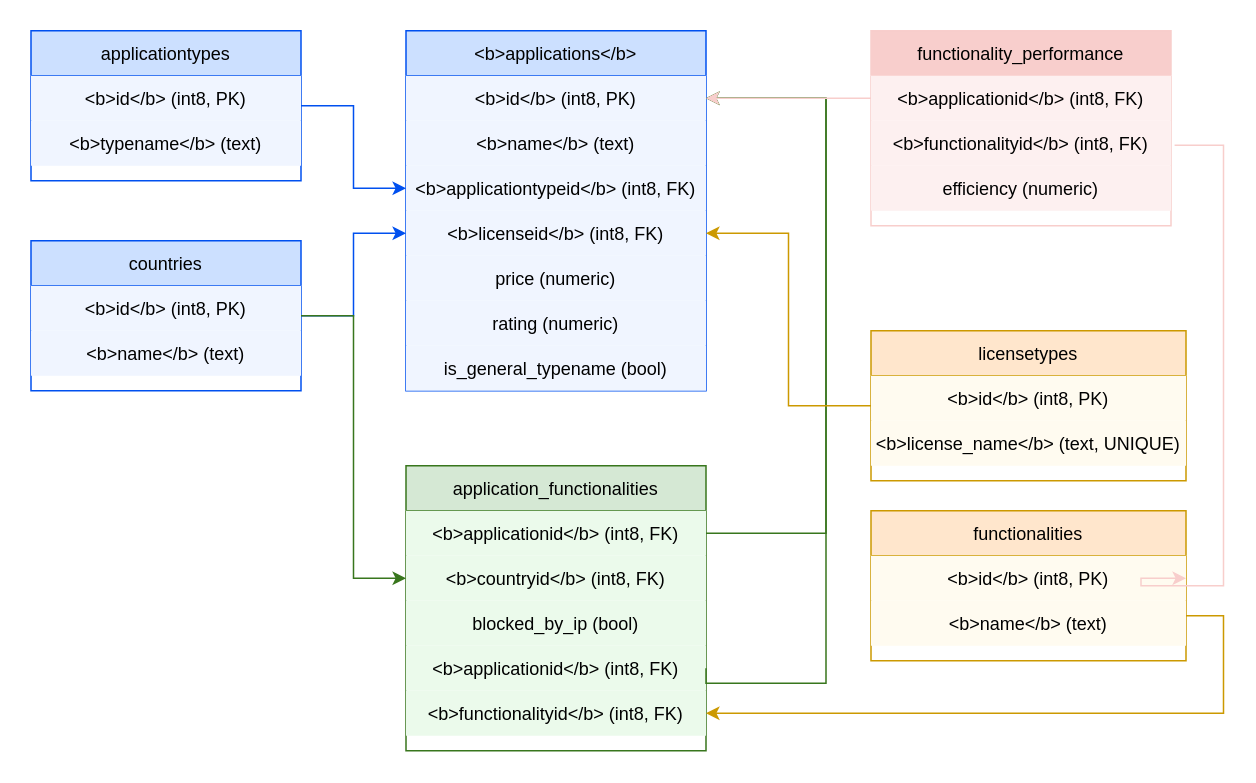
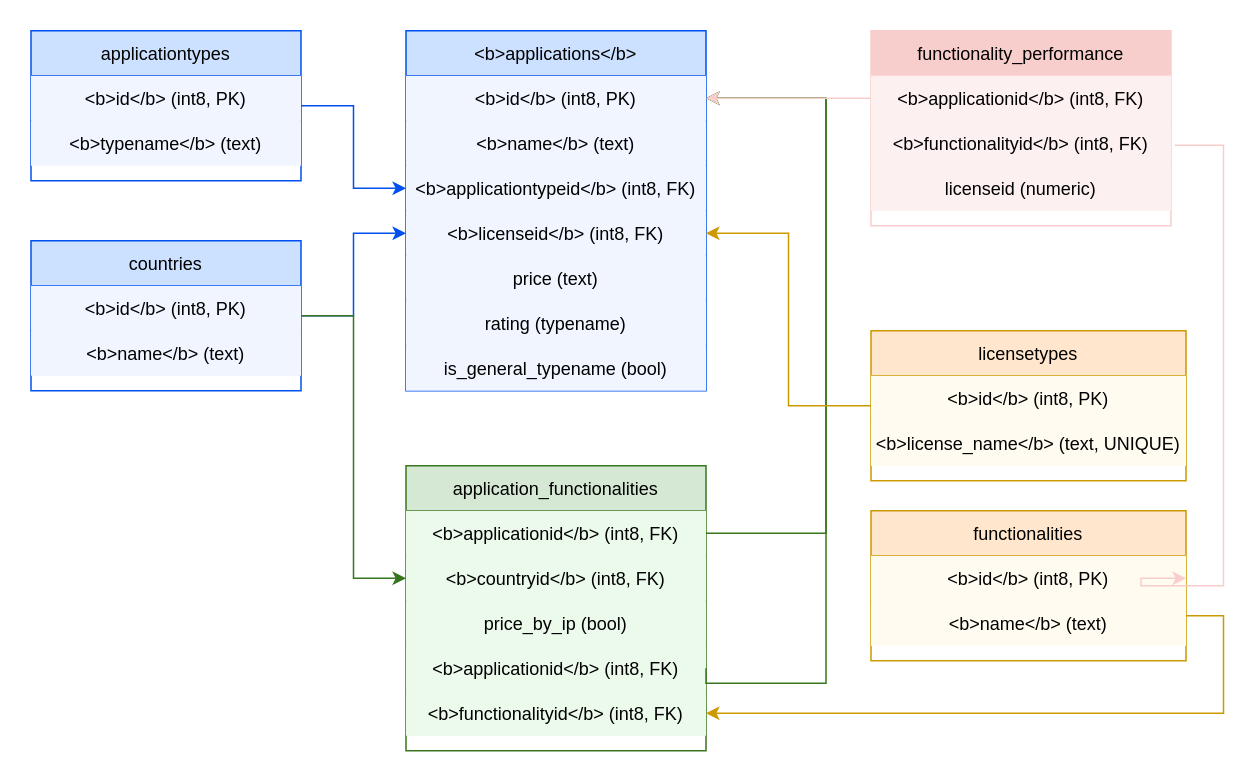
(1020, 189) -> (1020, 189)
(555, 279) -> (555, 279)
(555, 324) -> (555, 324)
(555, 624) -> (555, 624)
